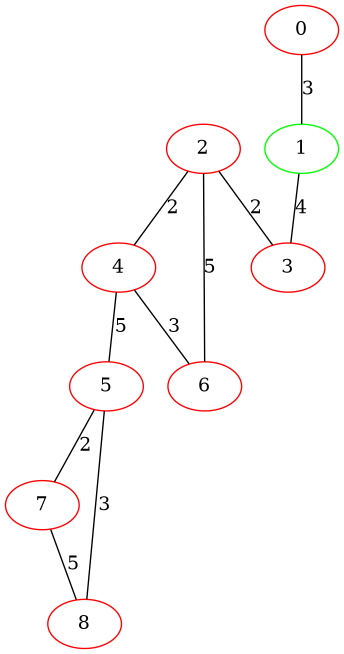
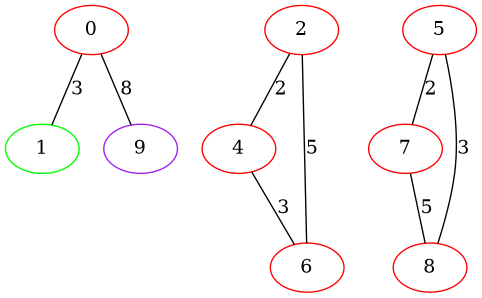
none -> (141, 149)
(288, 268) -> none
(113, 327) -> none
